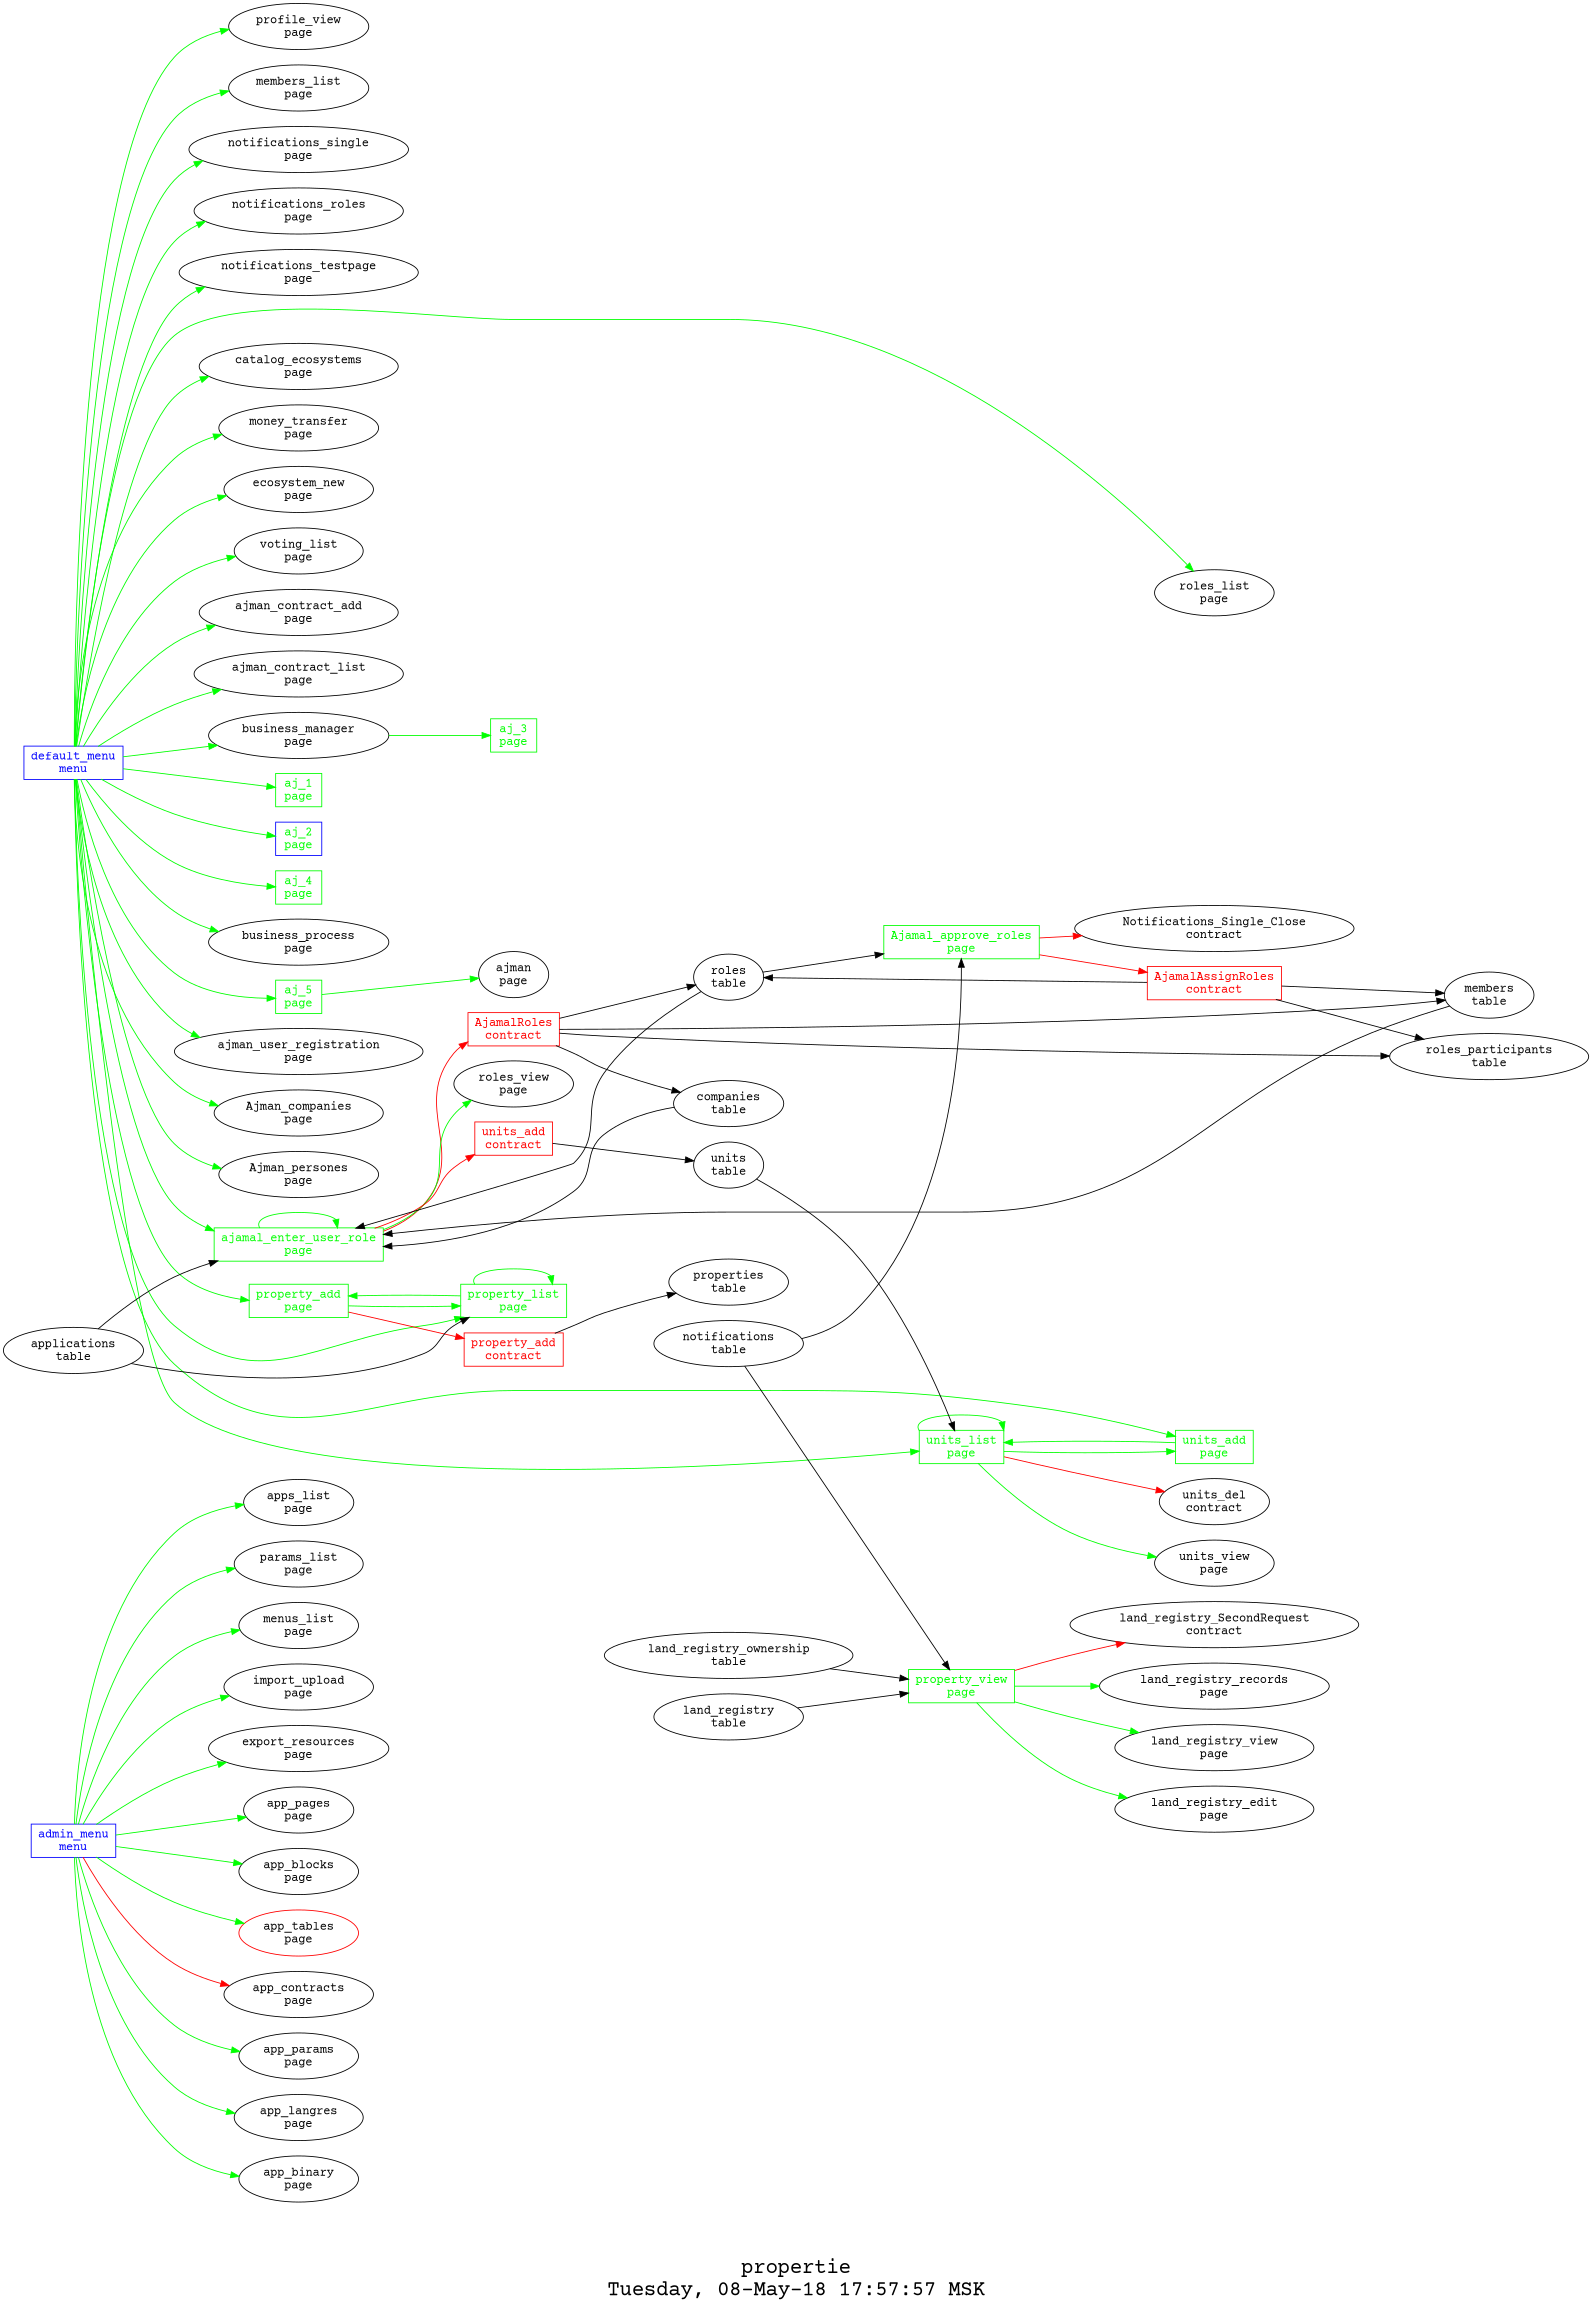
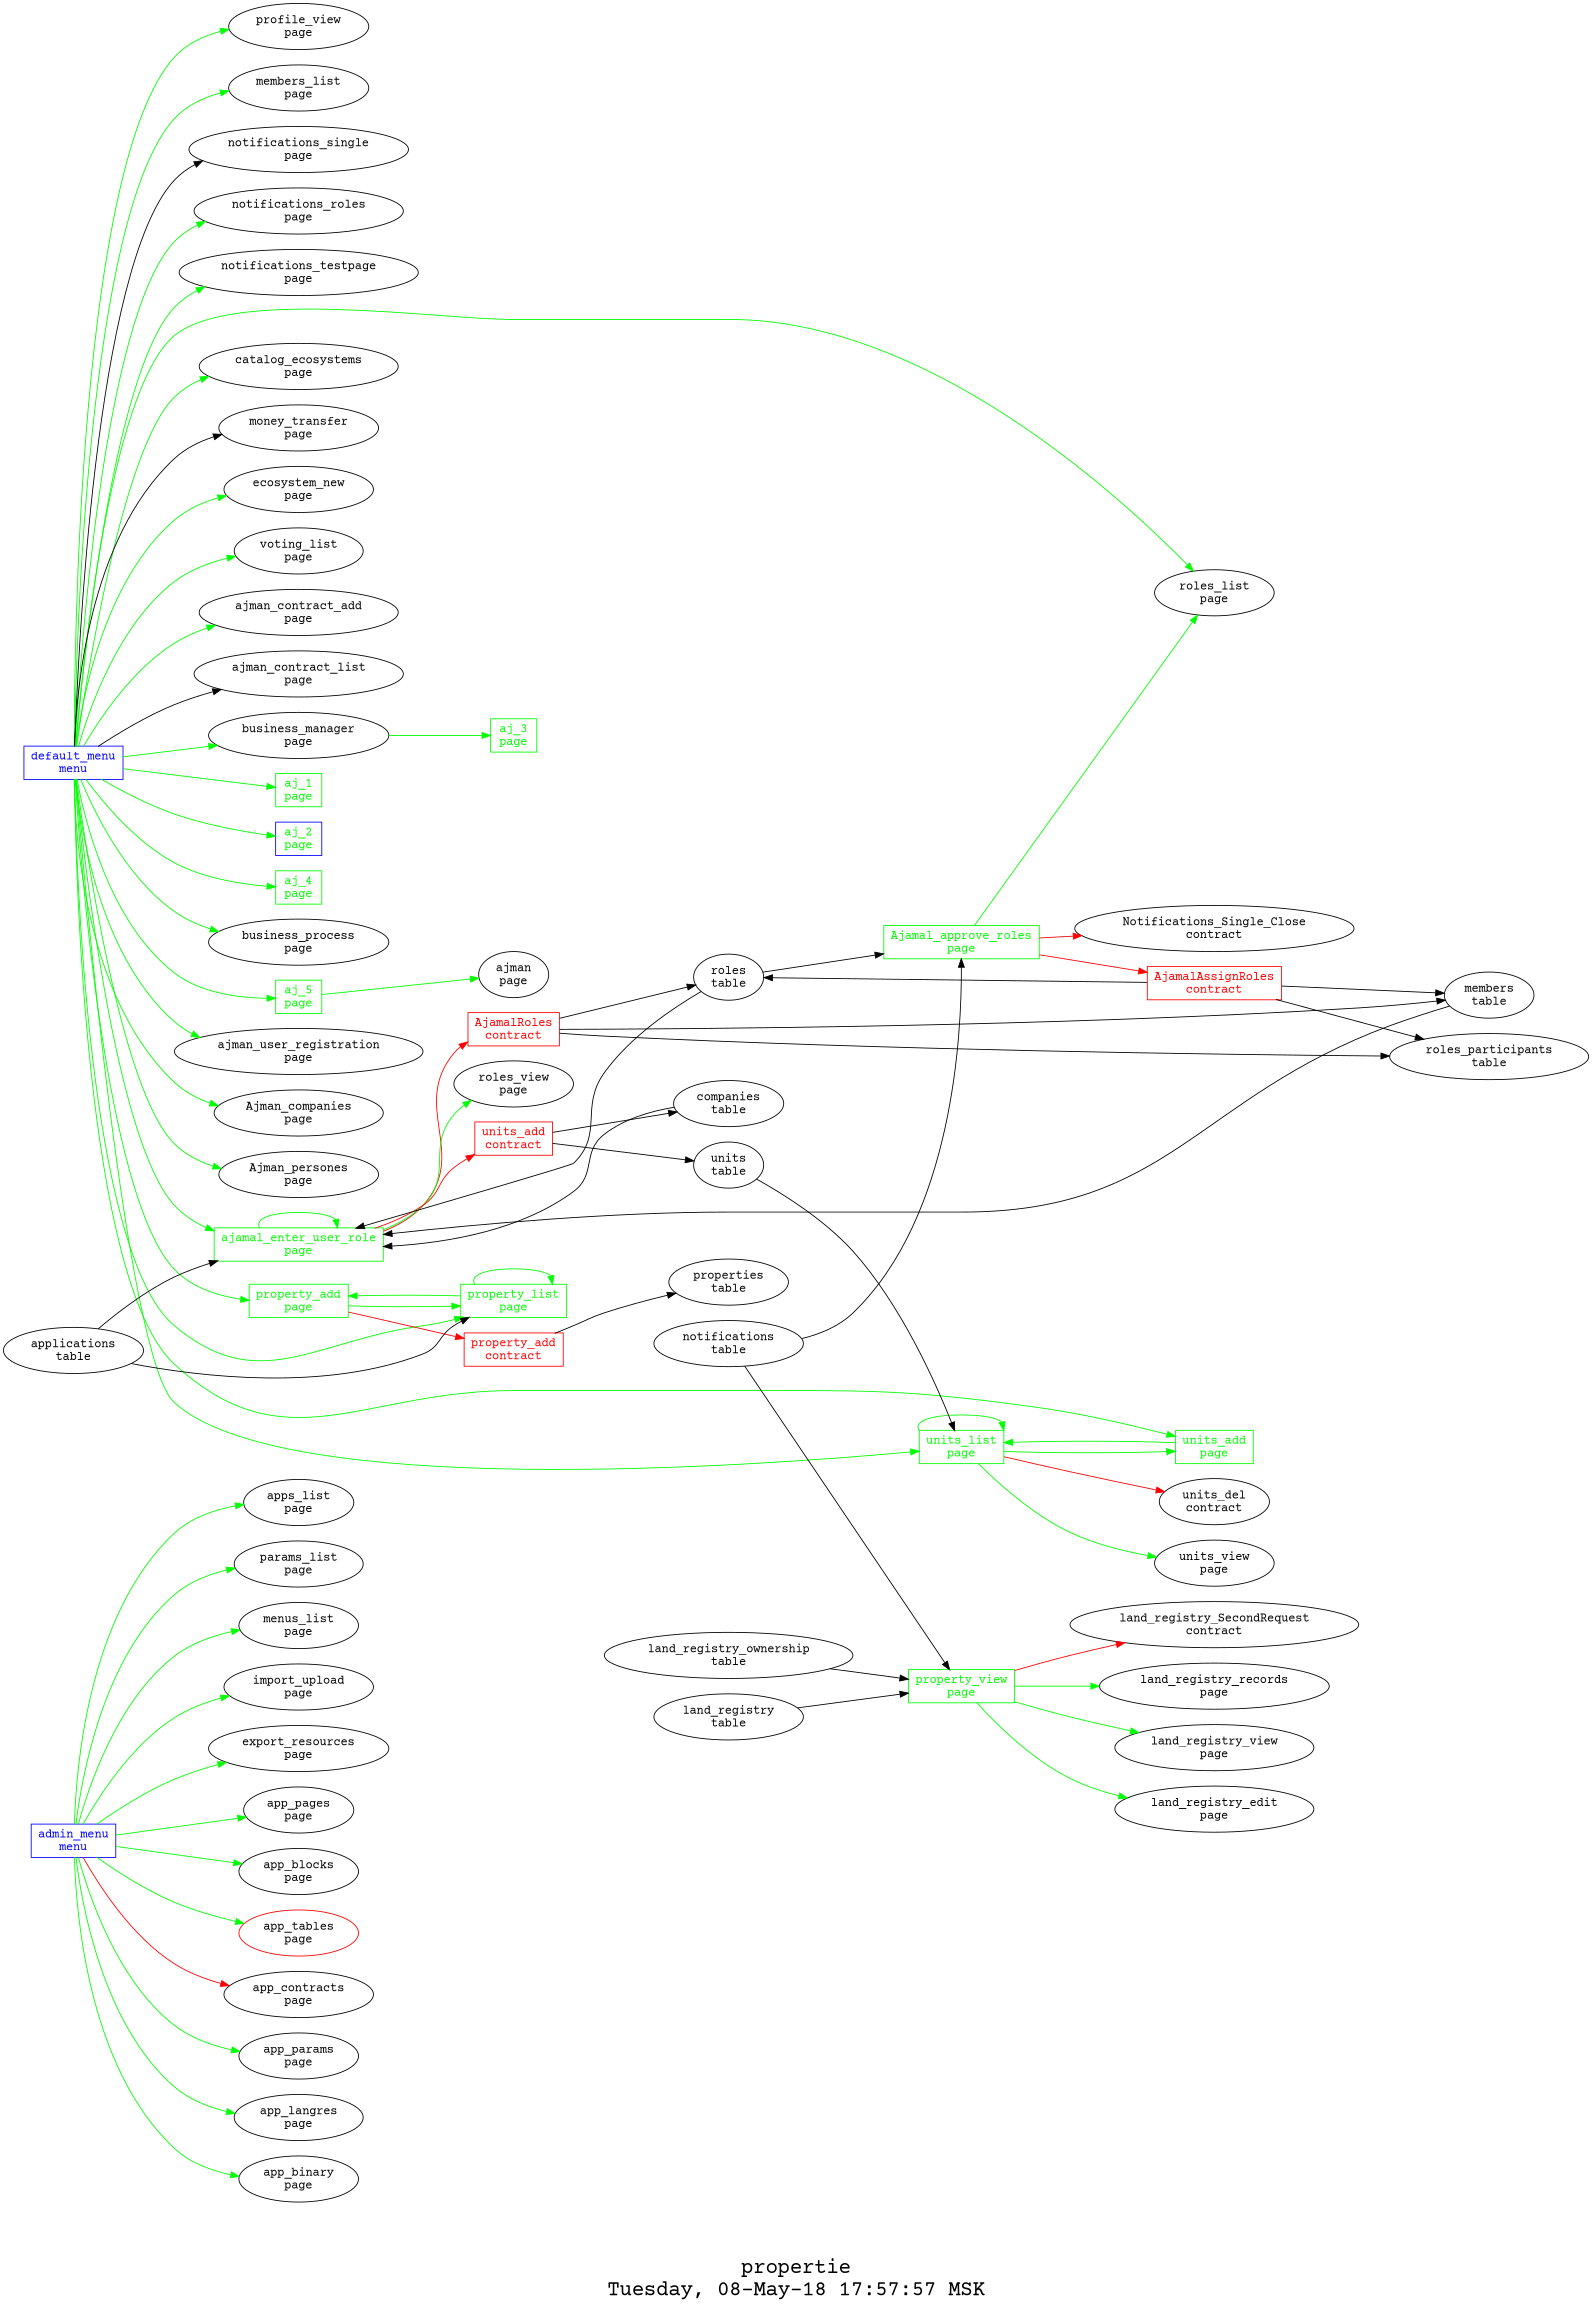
(99, 444) -> (99, 444)
(127, 523) -> (127, 523)
(153, 714) -> (153, 714)
none -> (1083, 774)
(613, 1072) -> (611, 1123)
